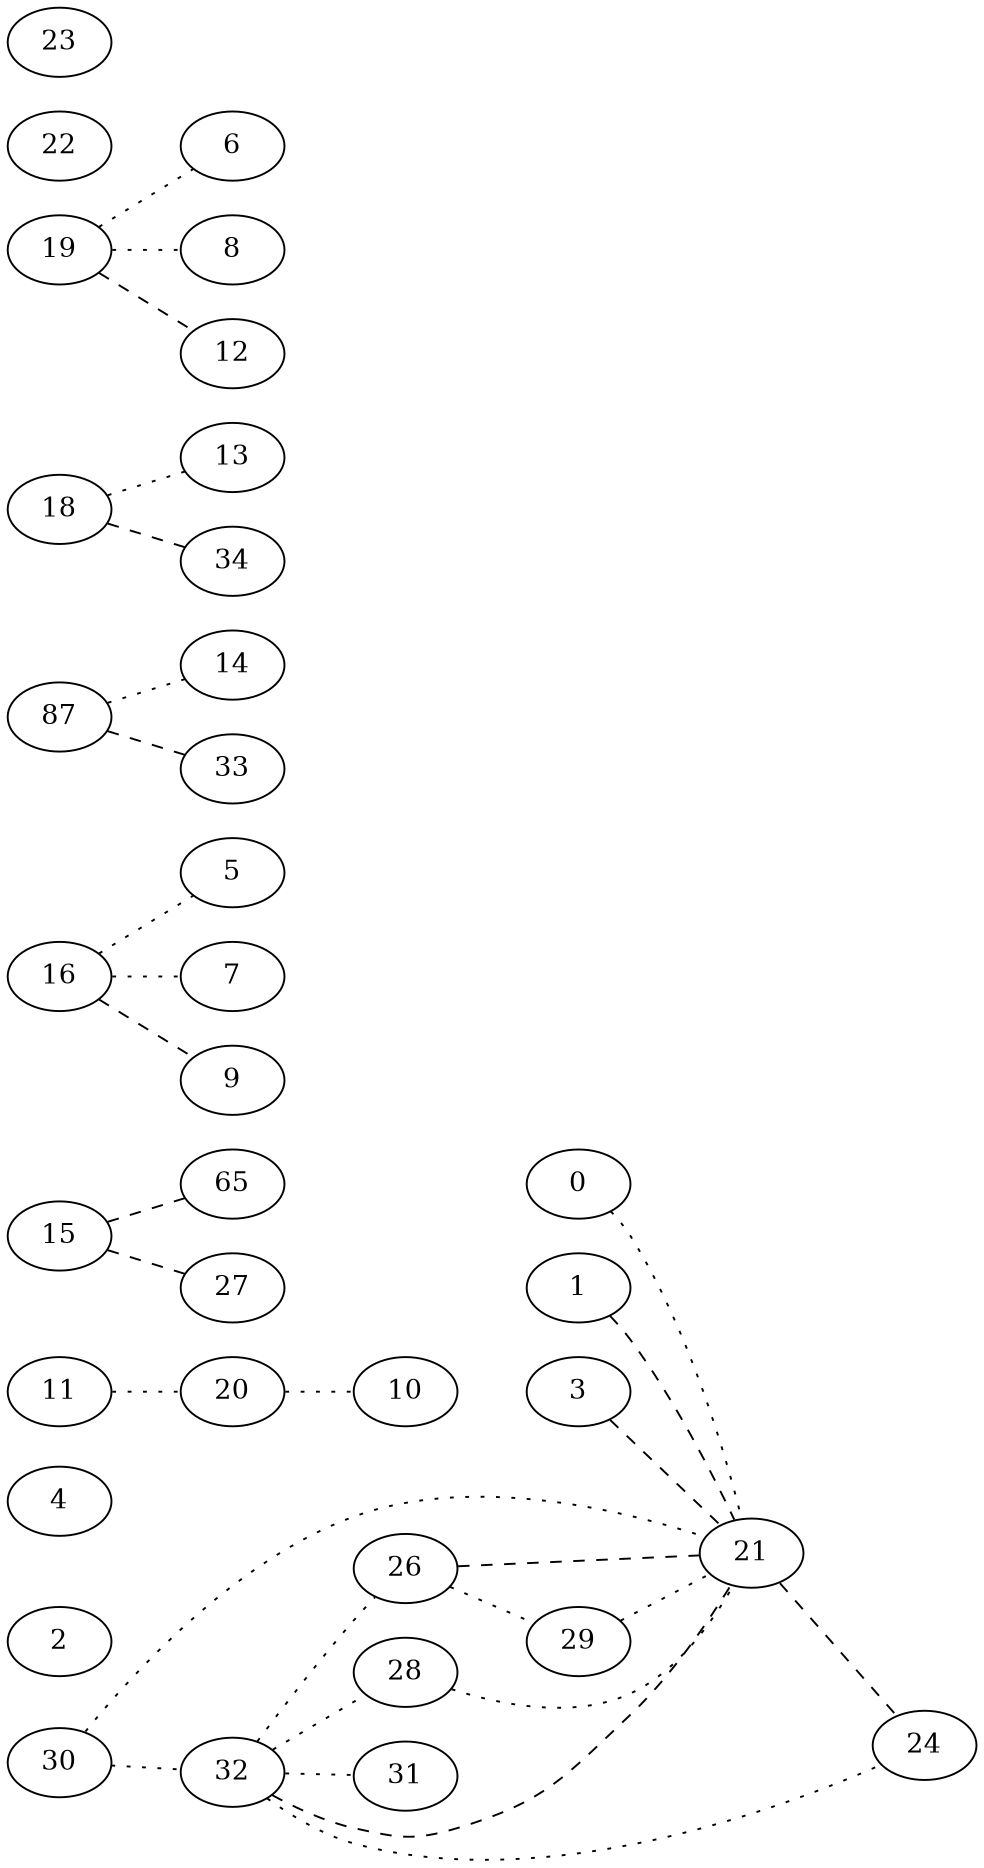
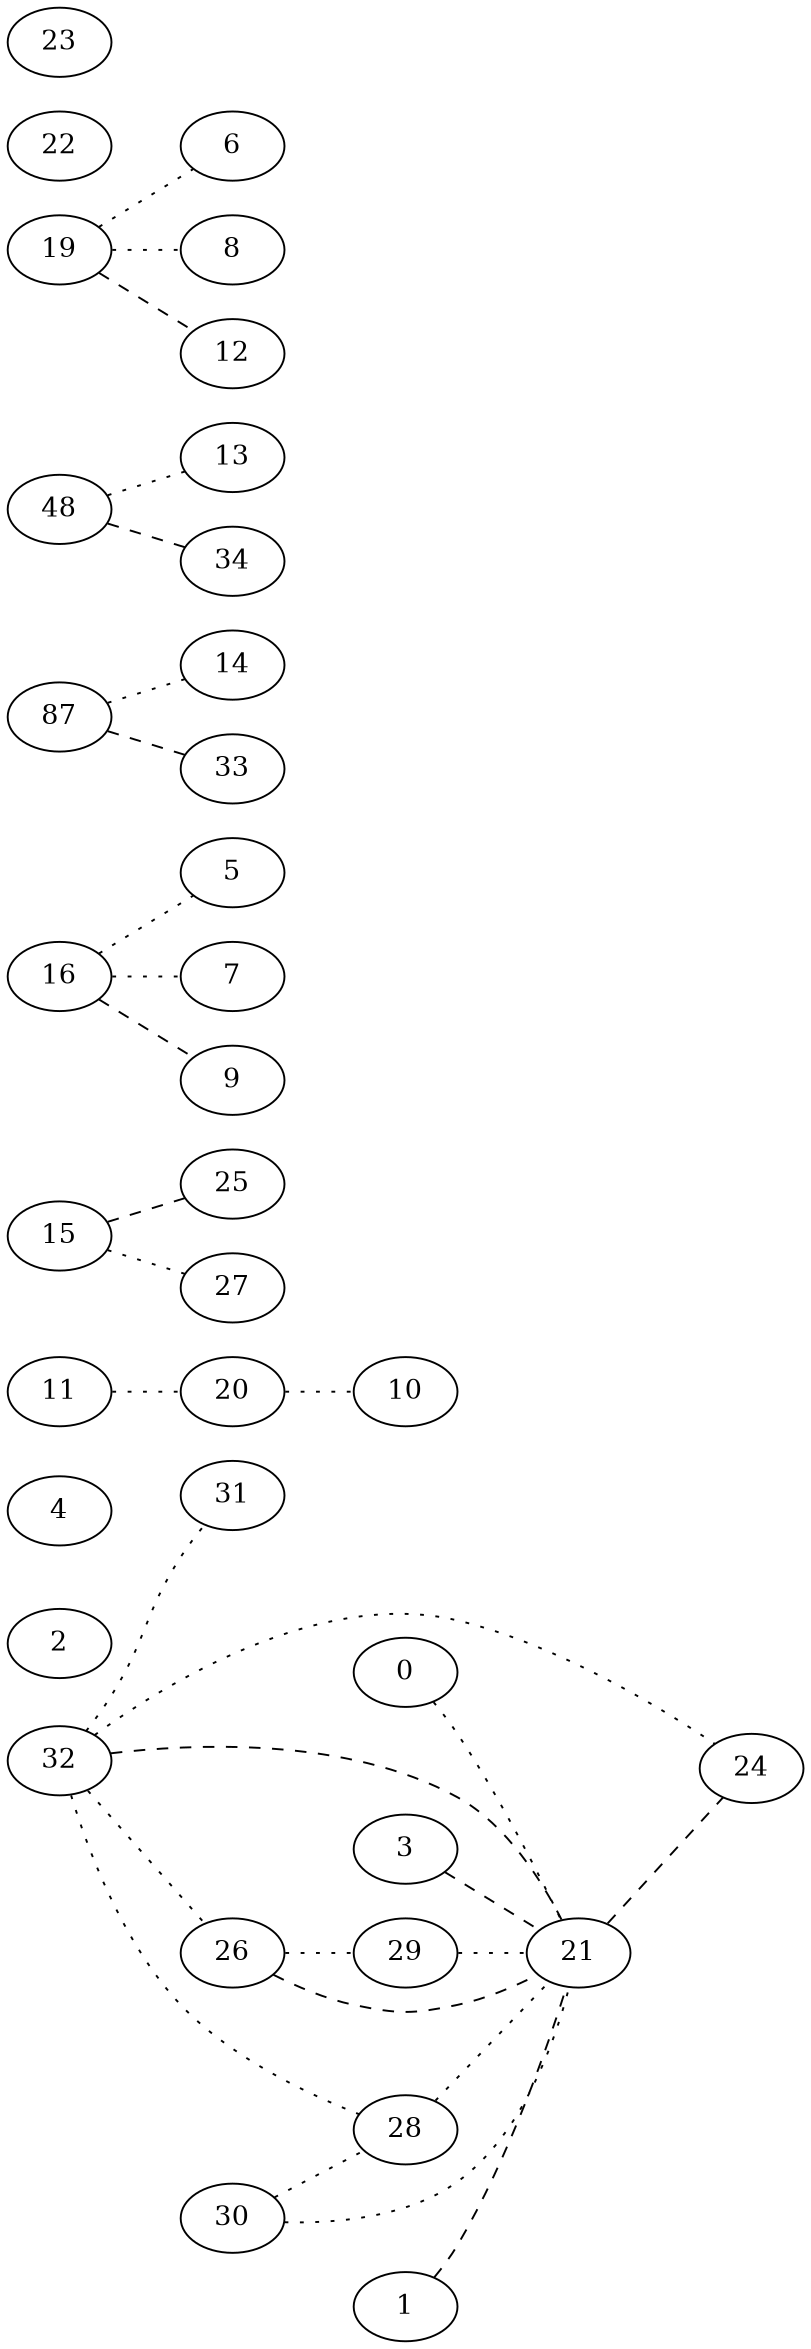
(60, 509) -> (60, 509)
(233, 1184) -> (233, 1184)
(146, 1262) -> (146, 1262)
(146, 1767) -> (319, 2174)
